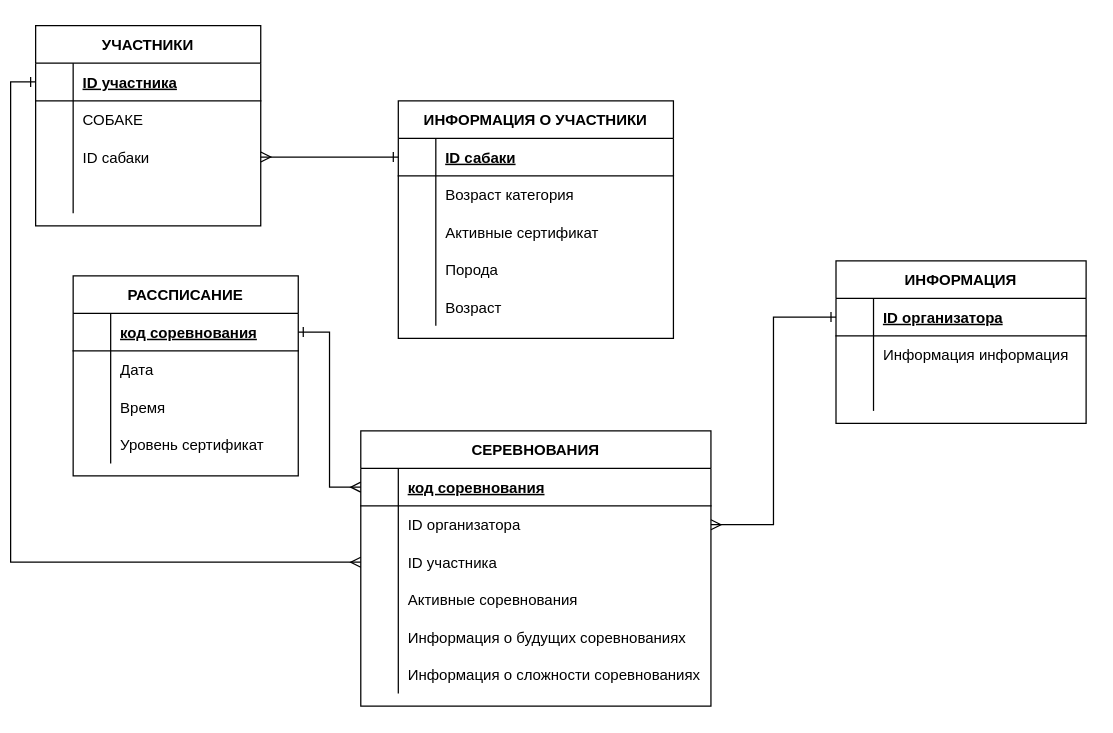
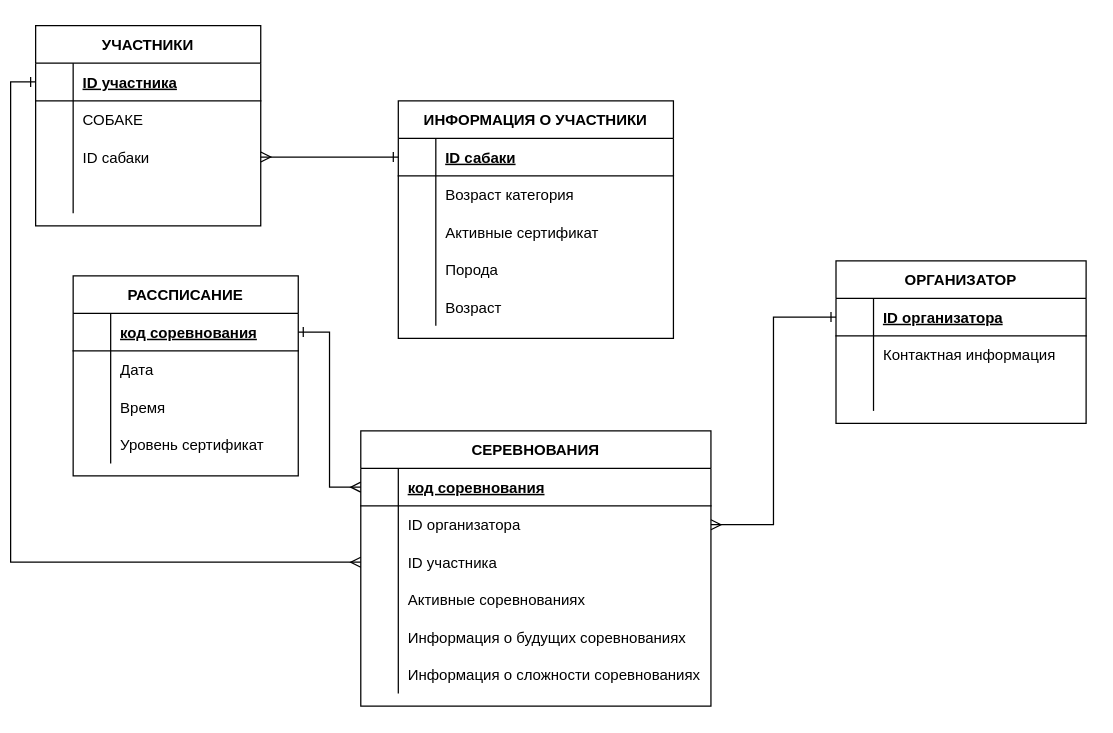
(960, 280) -> (960, 280)
(969, 355) -> (969, 355)
(494, 600) -> (498, 600)
